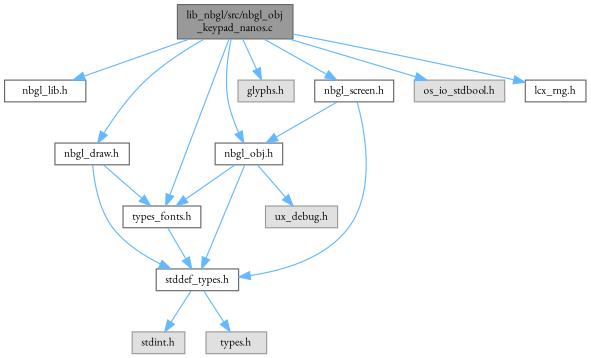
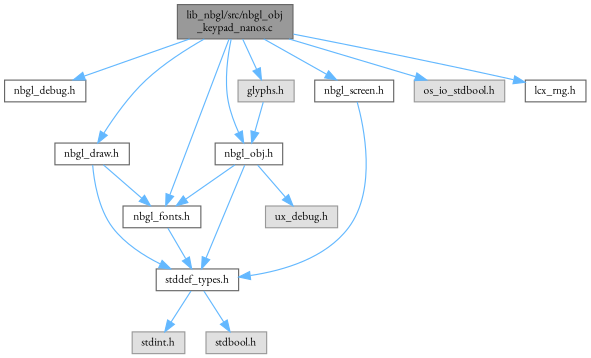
(45, 91) -> (45, 91)
(307, 119) -> (259, 117)
(162, 217) -> (162, 217)
(236, 343) -> (236, 343)
